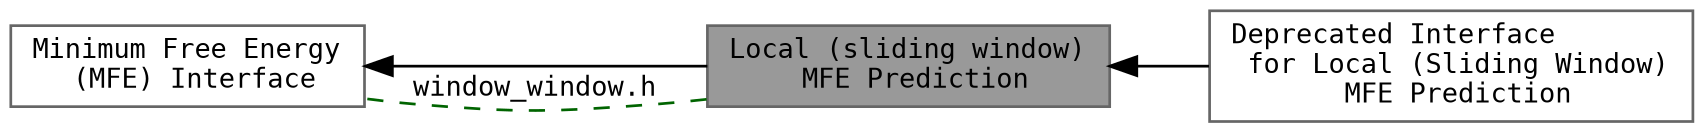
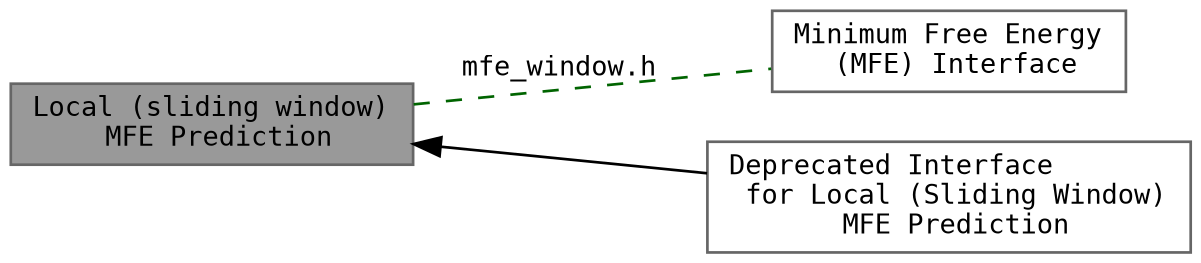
(550, 66) -> none
(536, 89) -> (560, 69)
